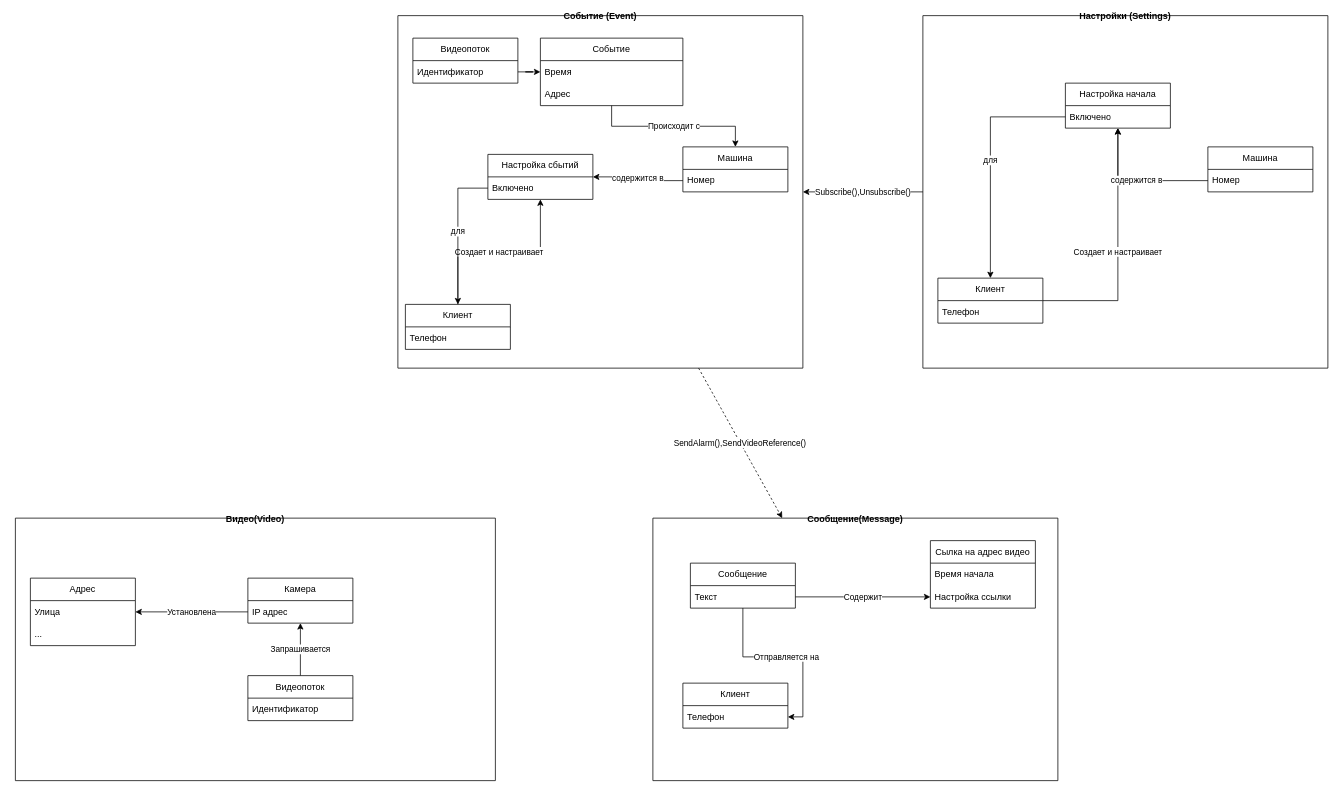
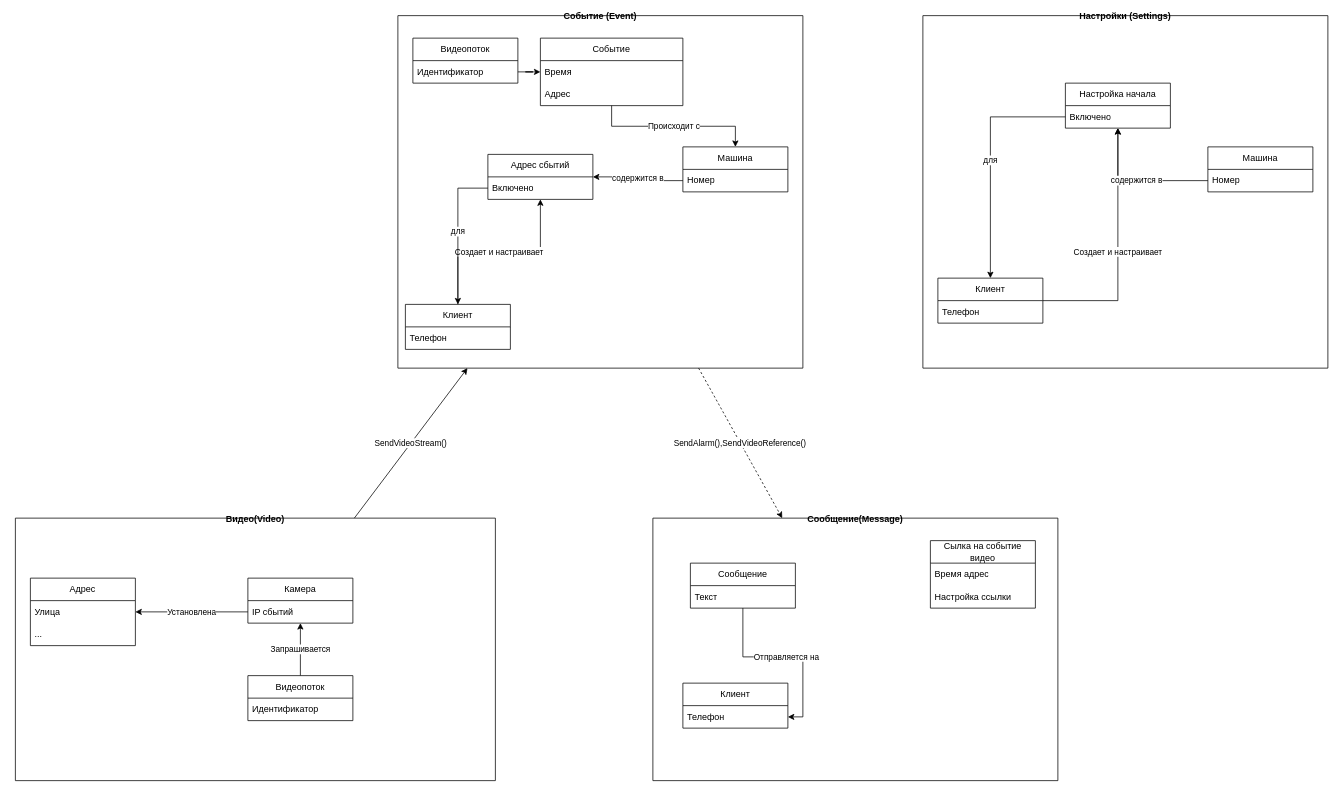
(540, 165) -> (540, 165)
(859, 192) -> none
none -> (409, 445)
(983, 552) -> (983, 552)
(964, 574) -> (961, 574)
(862, 597) -> none
(271, 612) -> (274, 612)
